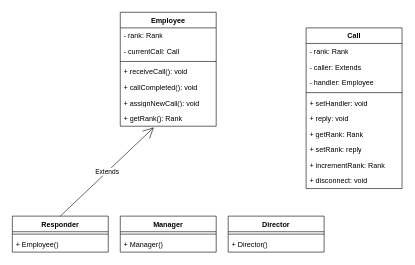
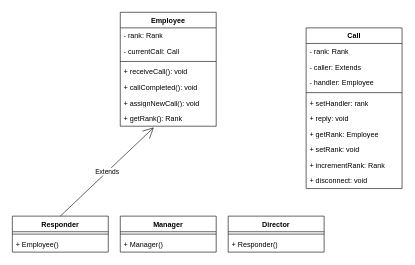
(342, 104) -> (342, 104)
(337, 135) -> (344, 135)
(338, 150) -> (336, 150)
(254, 245) -> (257, 245)
